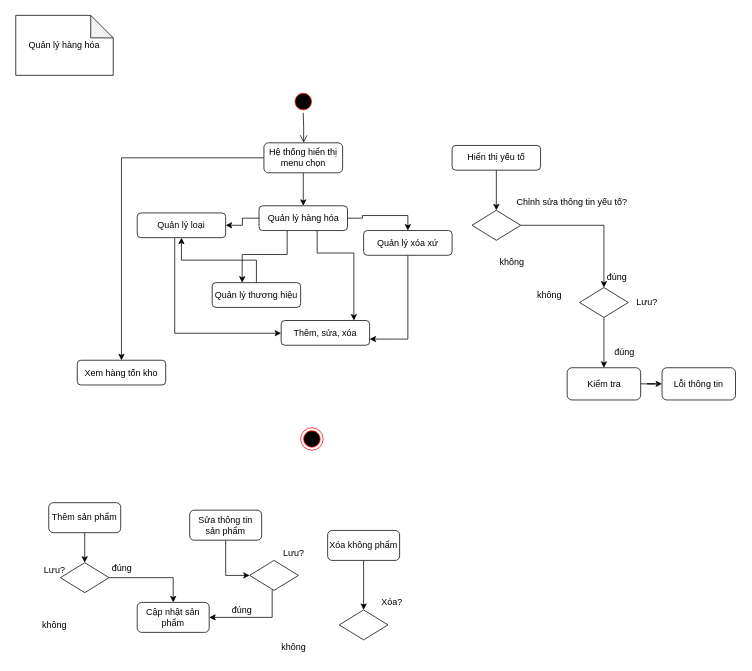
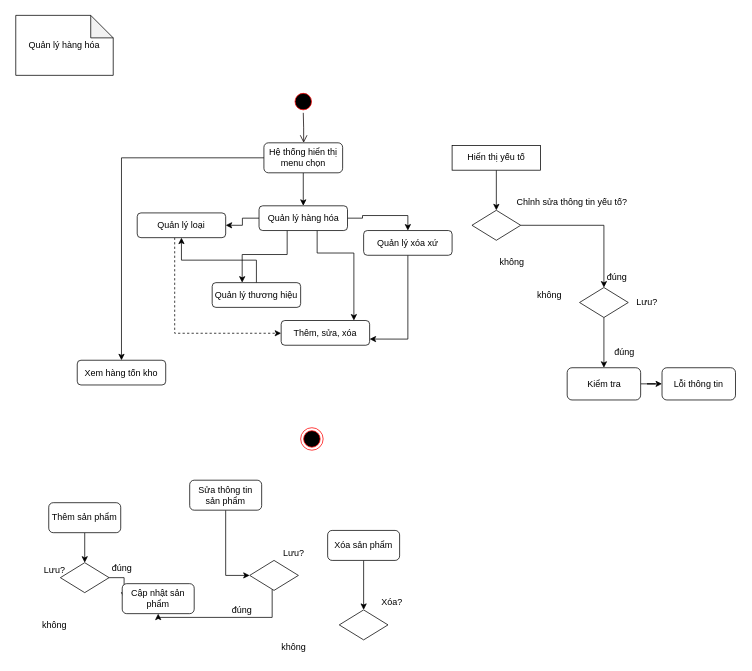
(496, 158) -> (496, 158)
(177, 333) -> (177, 333)
(225, 525) -> (225, 495)
(363, 546) -> (363, 546)
(173, 618) -> (158, 599)
